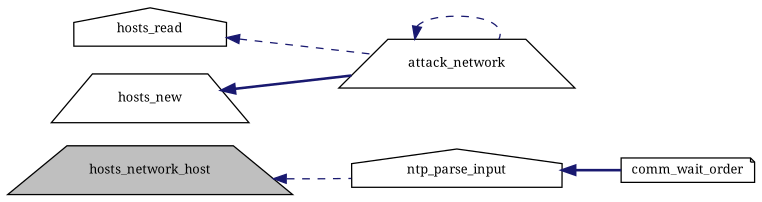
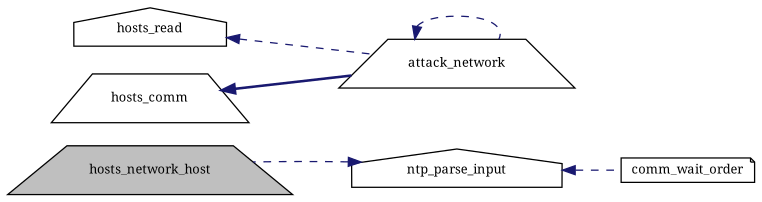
(150, 98) -> (150, 98)
(598, 170) -> (598, 170)
(319, 179) -> (301, 162)
